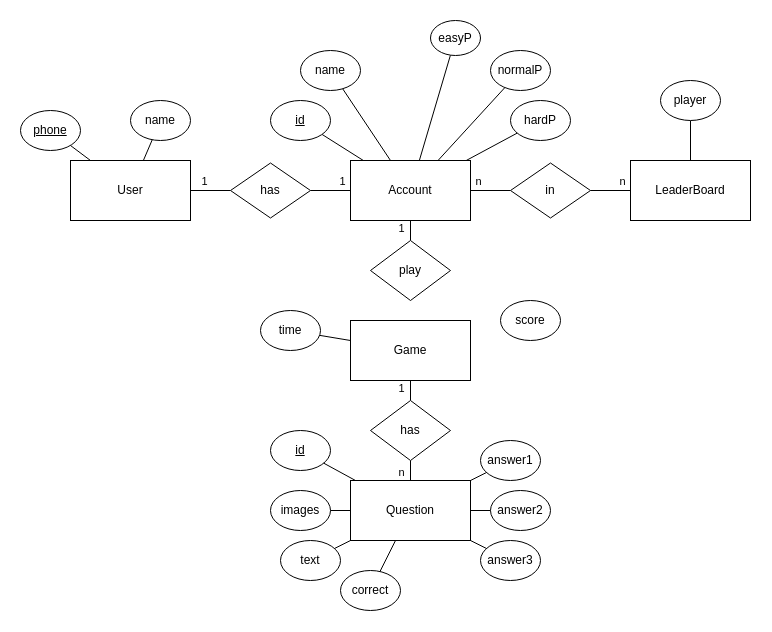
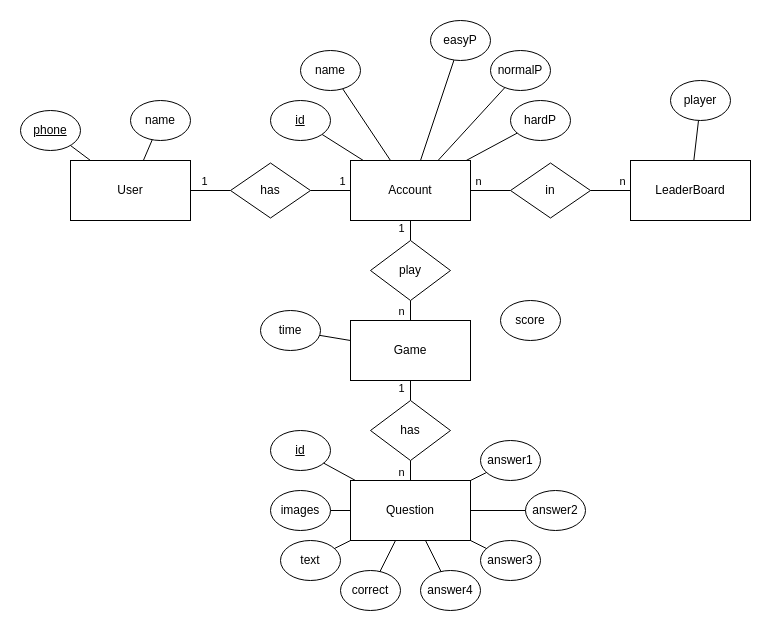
(456, 38) -> (461, 41)
(691, 101) -> (701, 101)
none -> (411, 311)
(521, 511) -> (556, 511)
none -> (433, 556)
none -> (451, 591)
